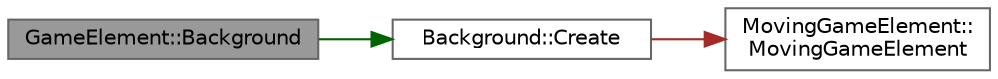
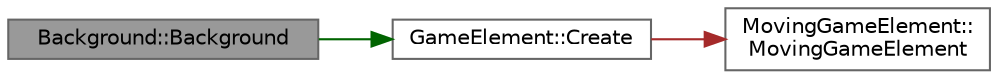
(163, 39) -> (163, 39)
(522, 39) -> (522, 39)
